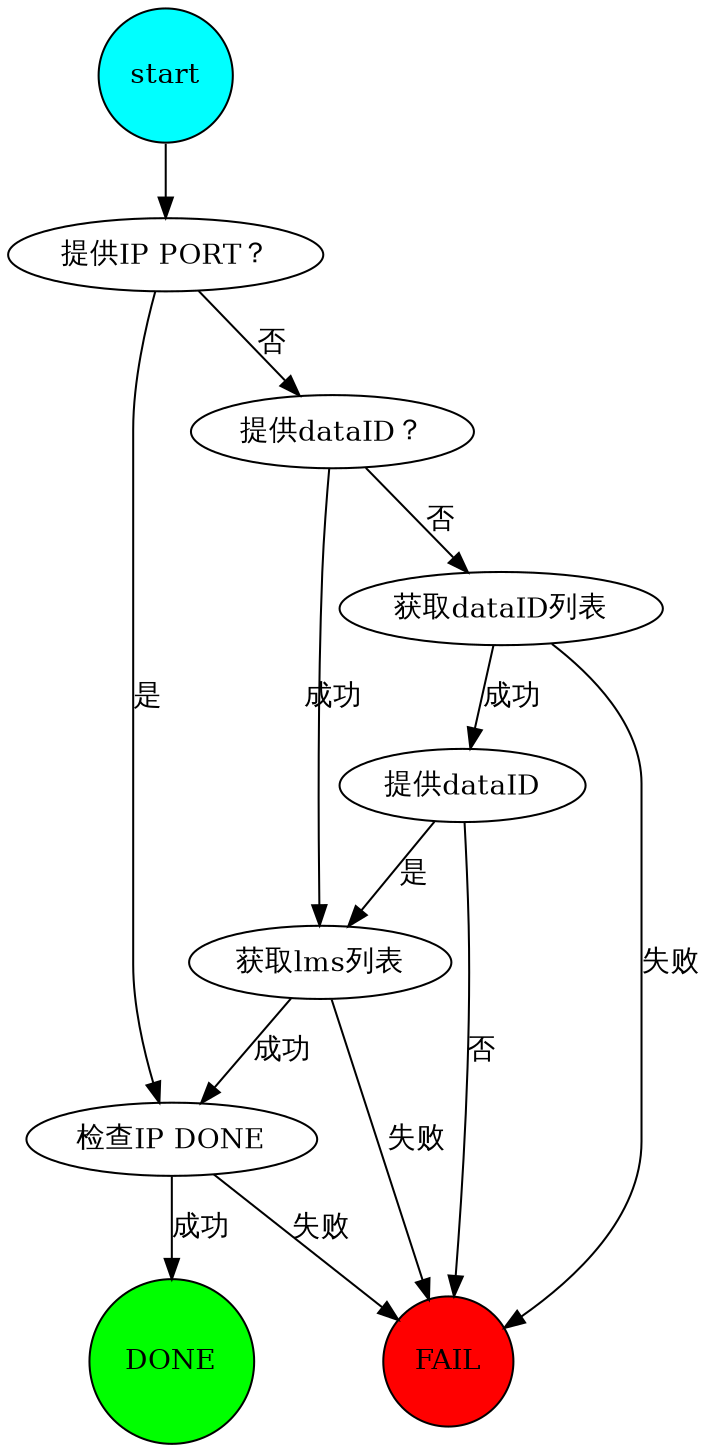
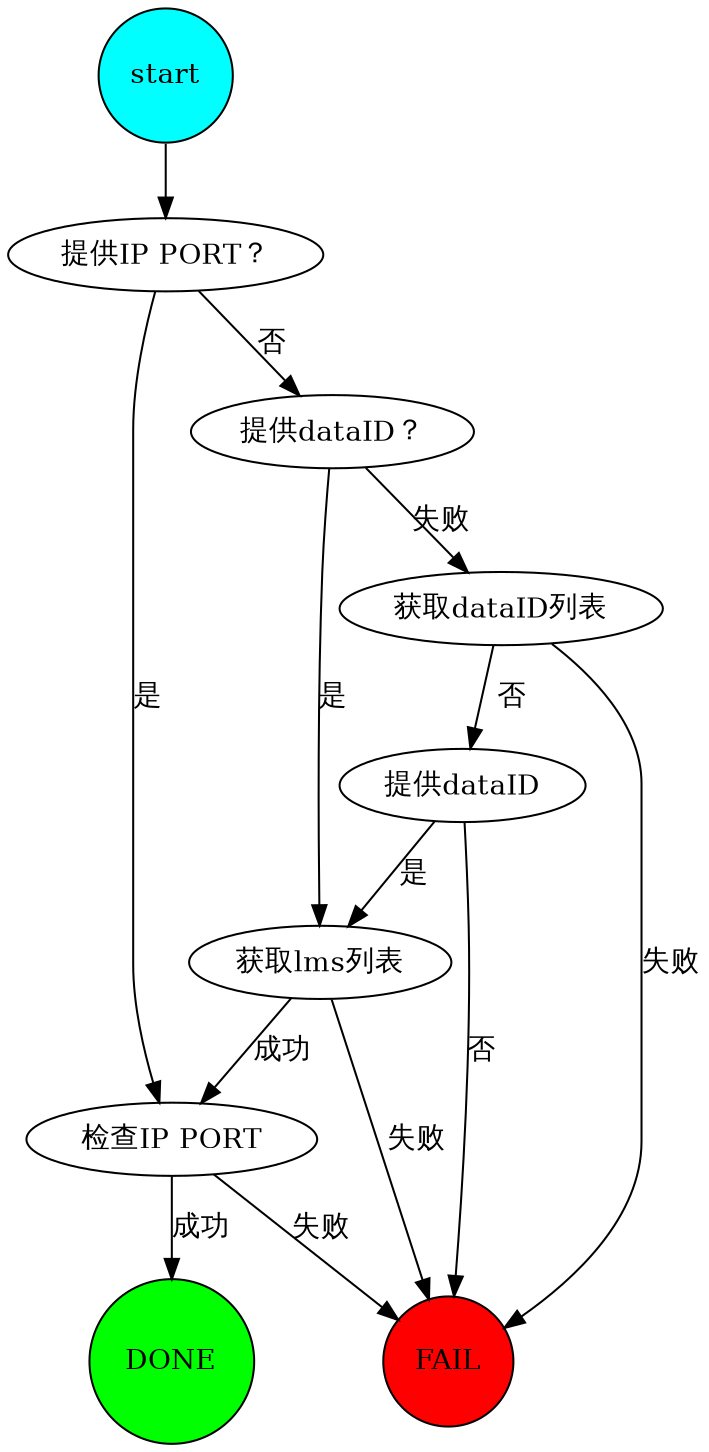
(441, 520) -> (441, 520)
(333, 697) -> (333, 697)
(512, 697) -> (512, 697)
(172, 1139) -> (172, 1139)
